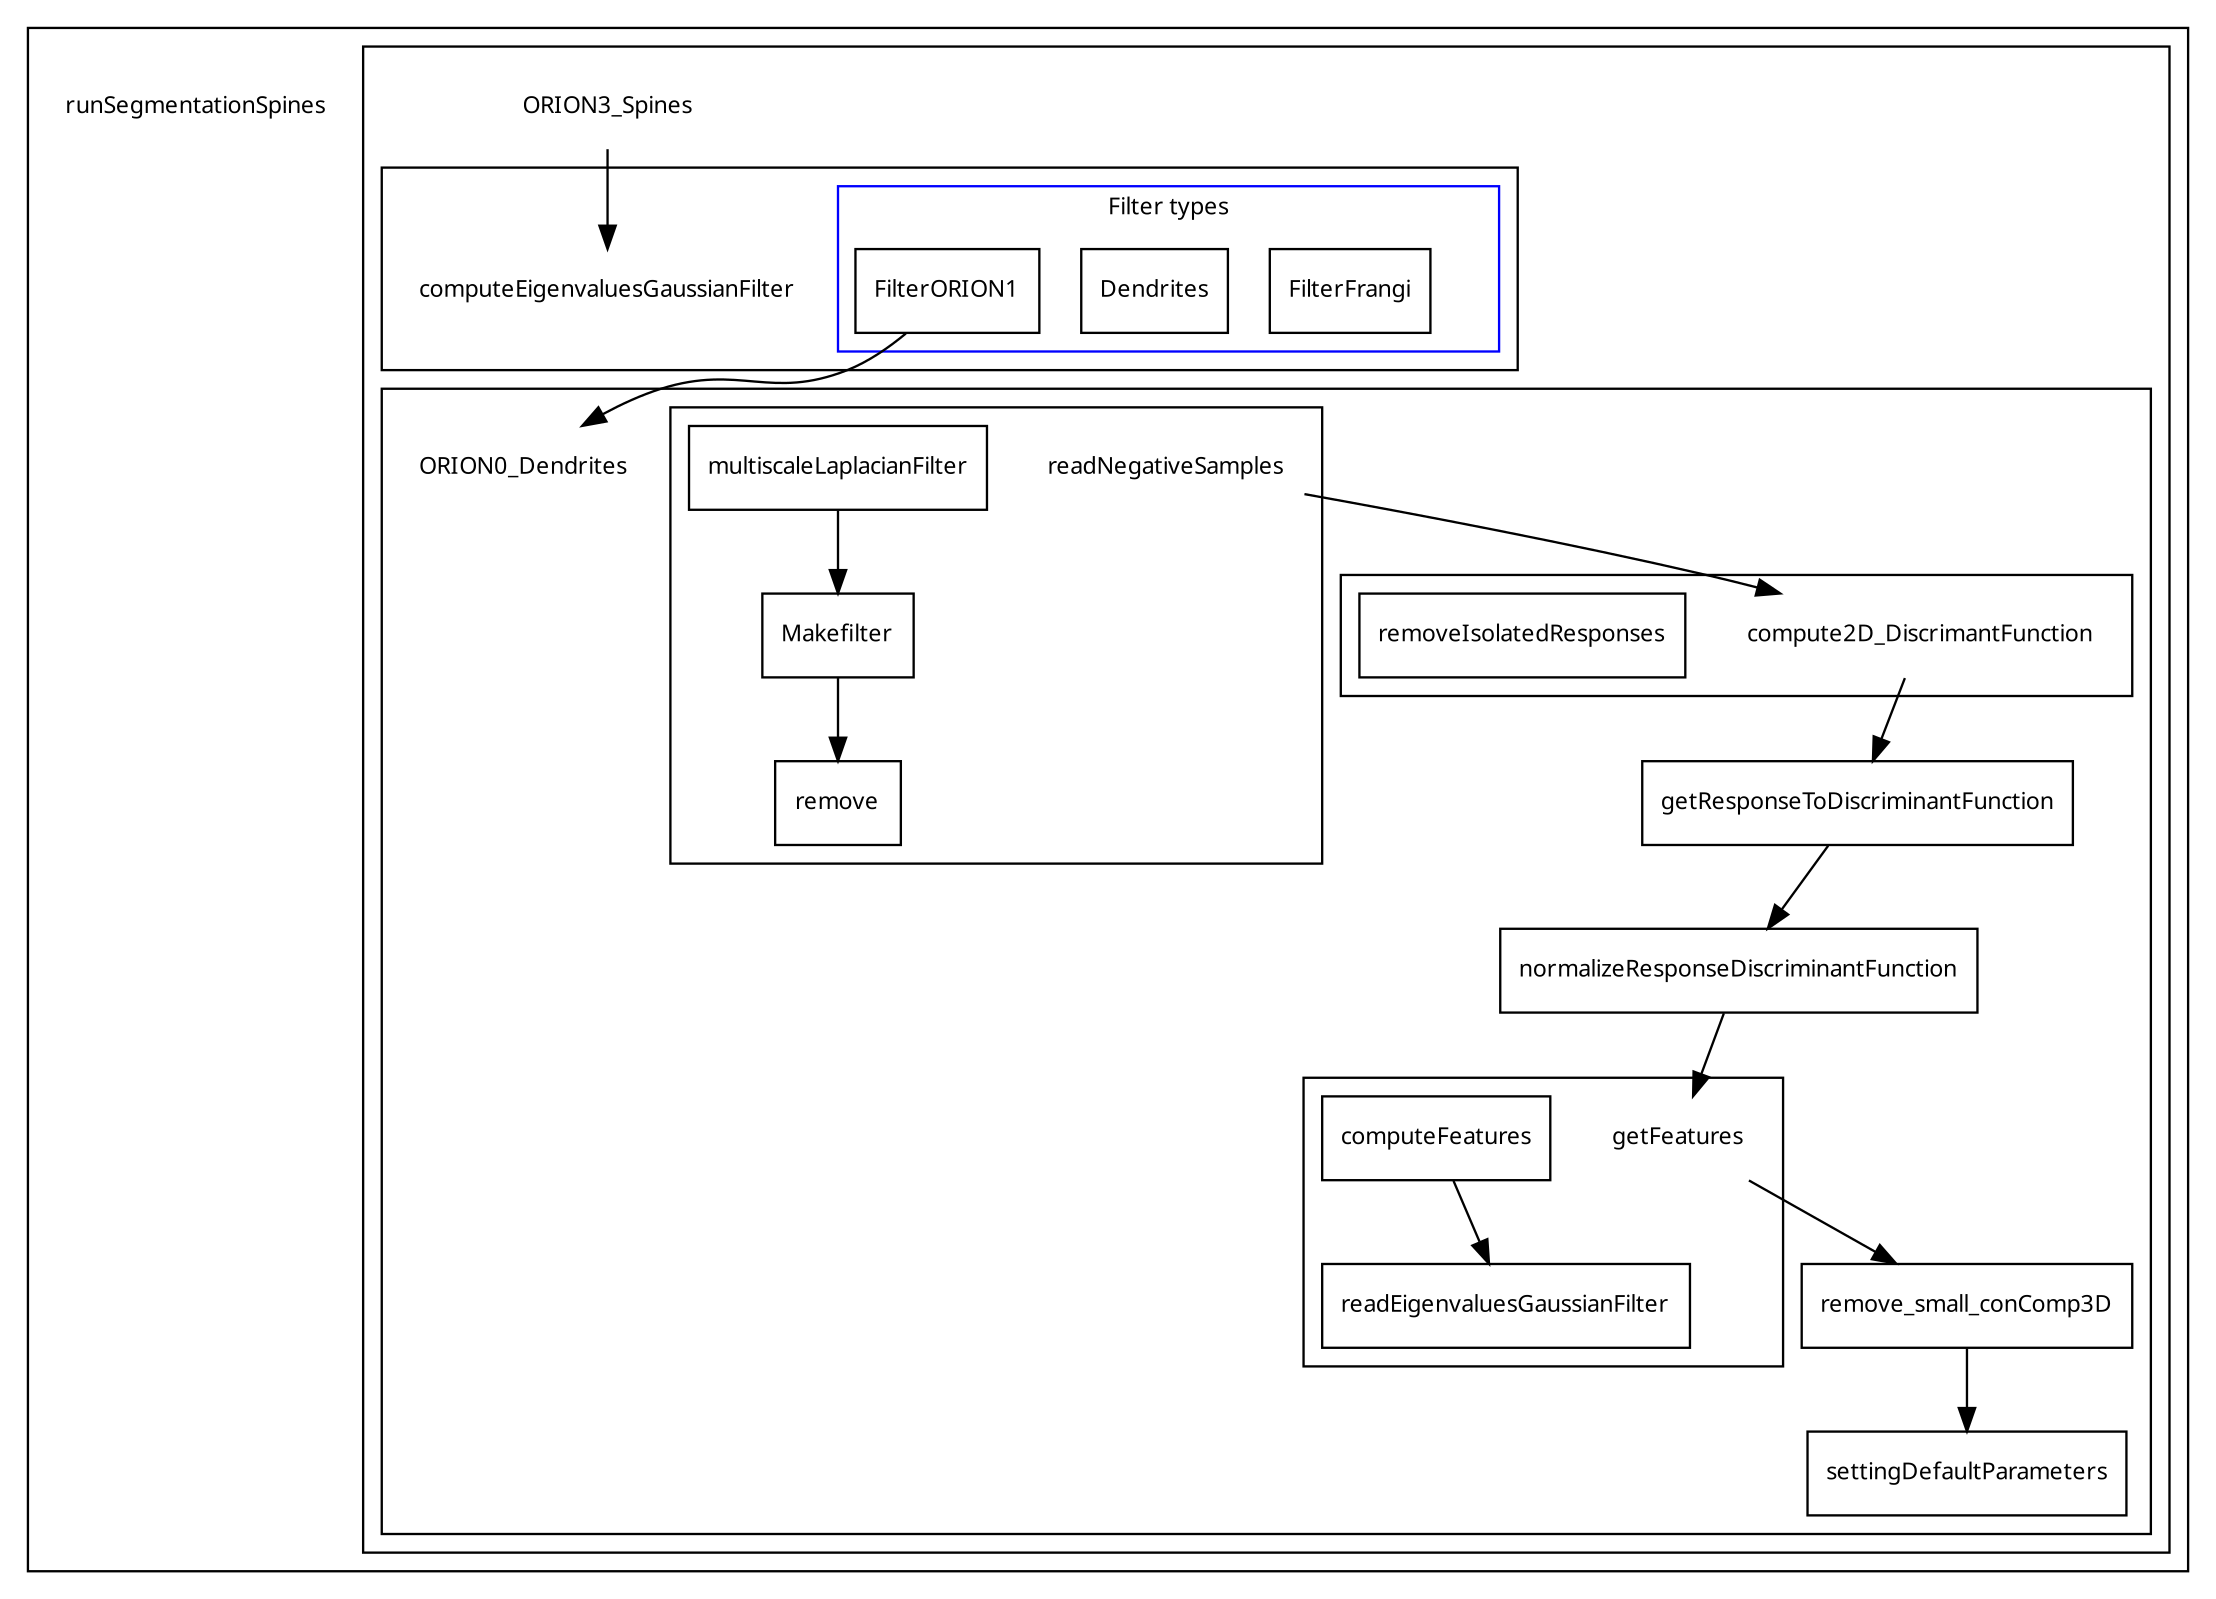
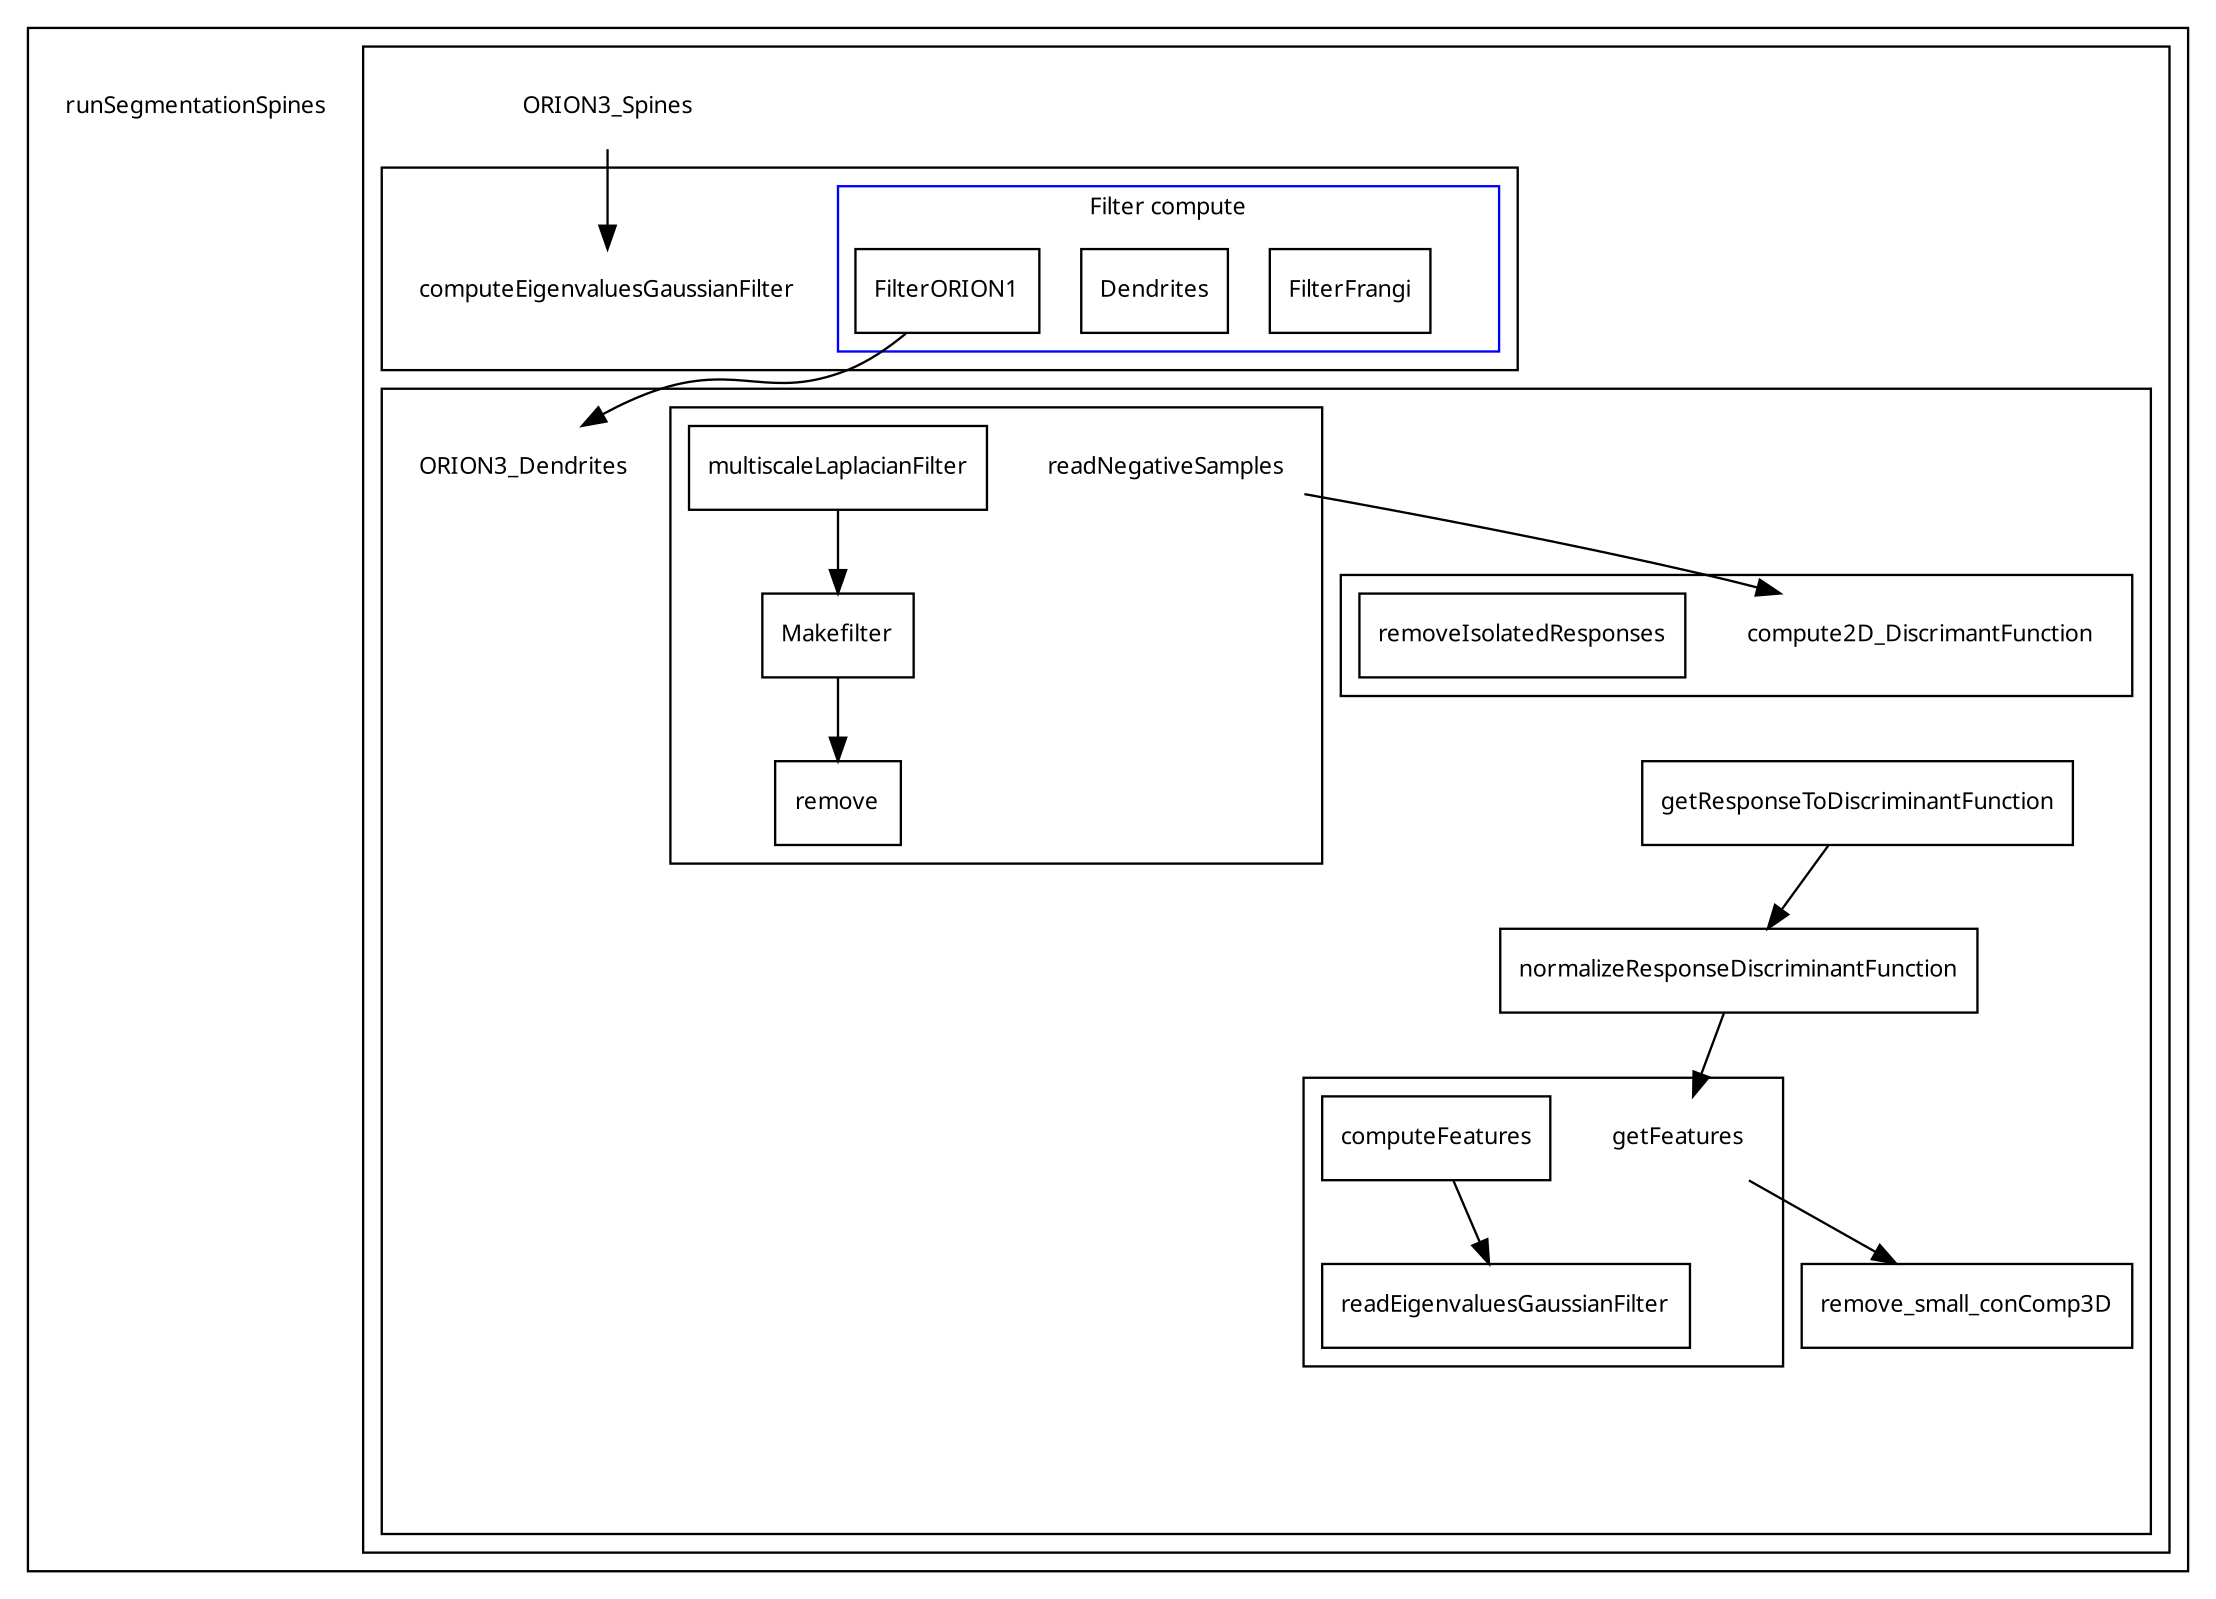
(1169, 208) -> (1169, 208)
(524, 468) -> (524, 468)
(1893, 710) -> none
(1967, 1473) -> none
